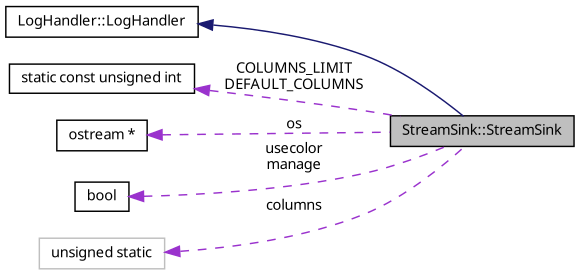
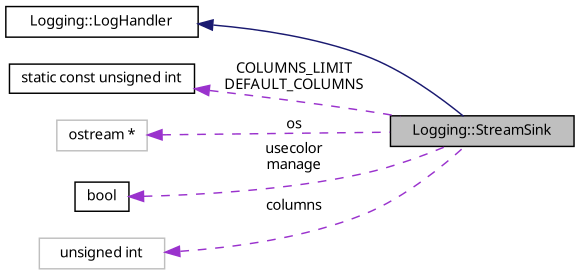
(102, 22) -> (102, 22)
(482, 131) -> (482, 131)
(102, 135) -> (102, 135)
(102, 254) -> (102, 254)
